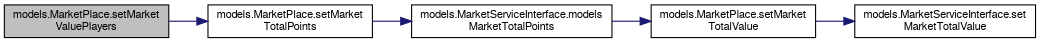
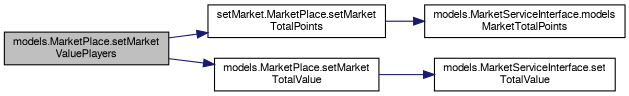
(290, 21) -> (297, 21)
(626, 21) -> (186, 61)
(945, 21) -> (525, 75)
